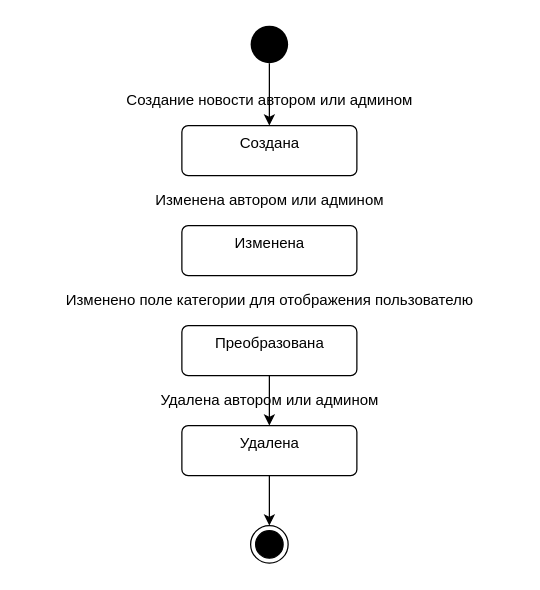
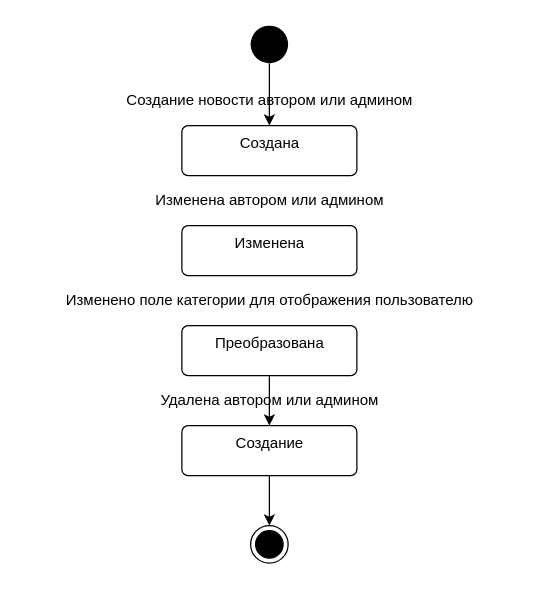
(270, 443) -> (270, 443)
